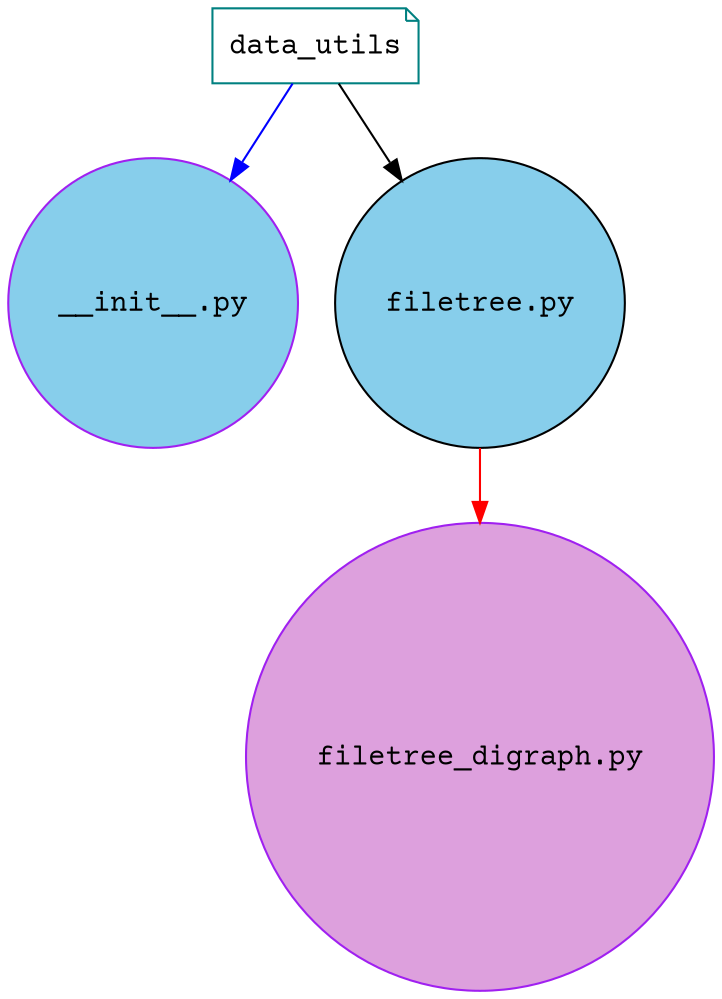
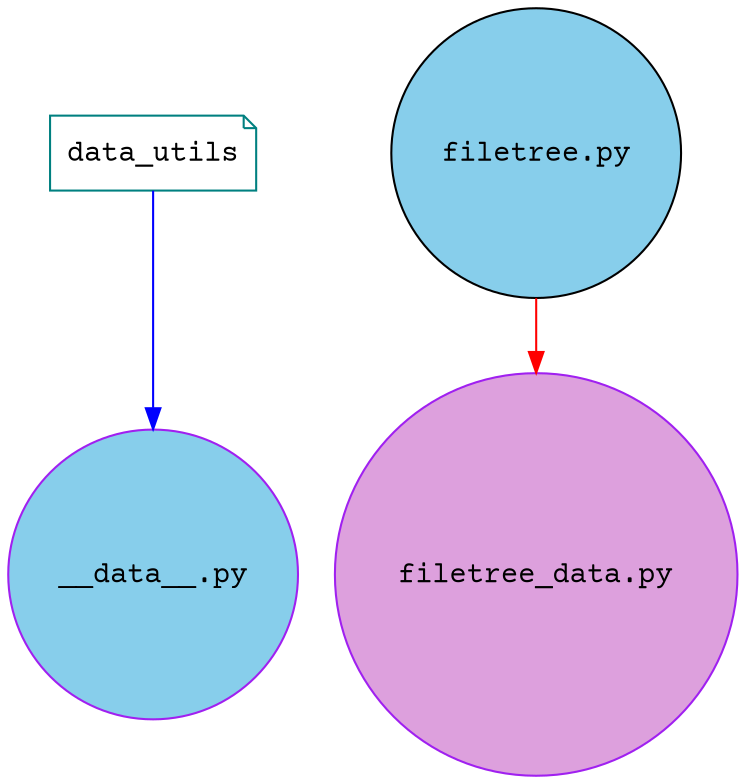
(364, 123) -> none
(153, 303) -> (153, 574)
(480, 757) -> (536, 574)
